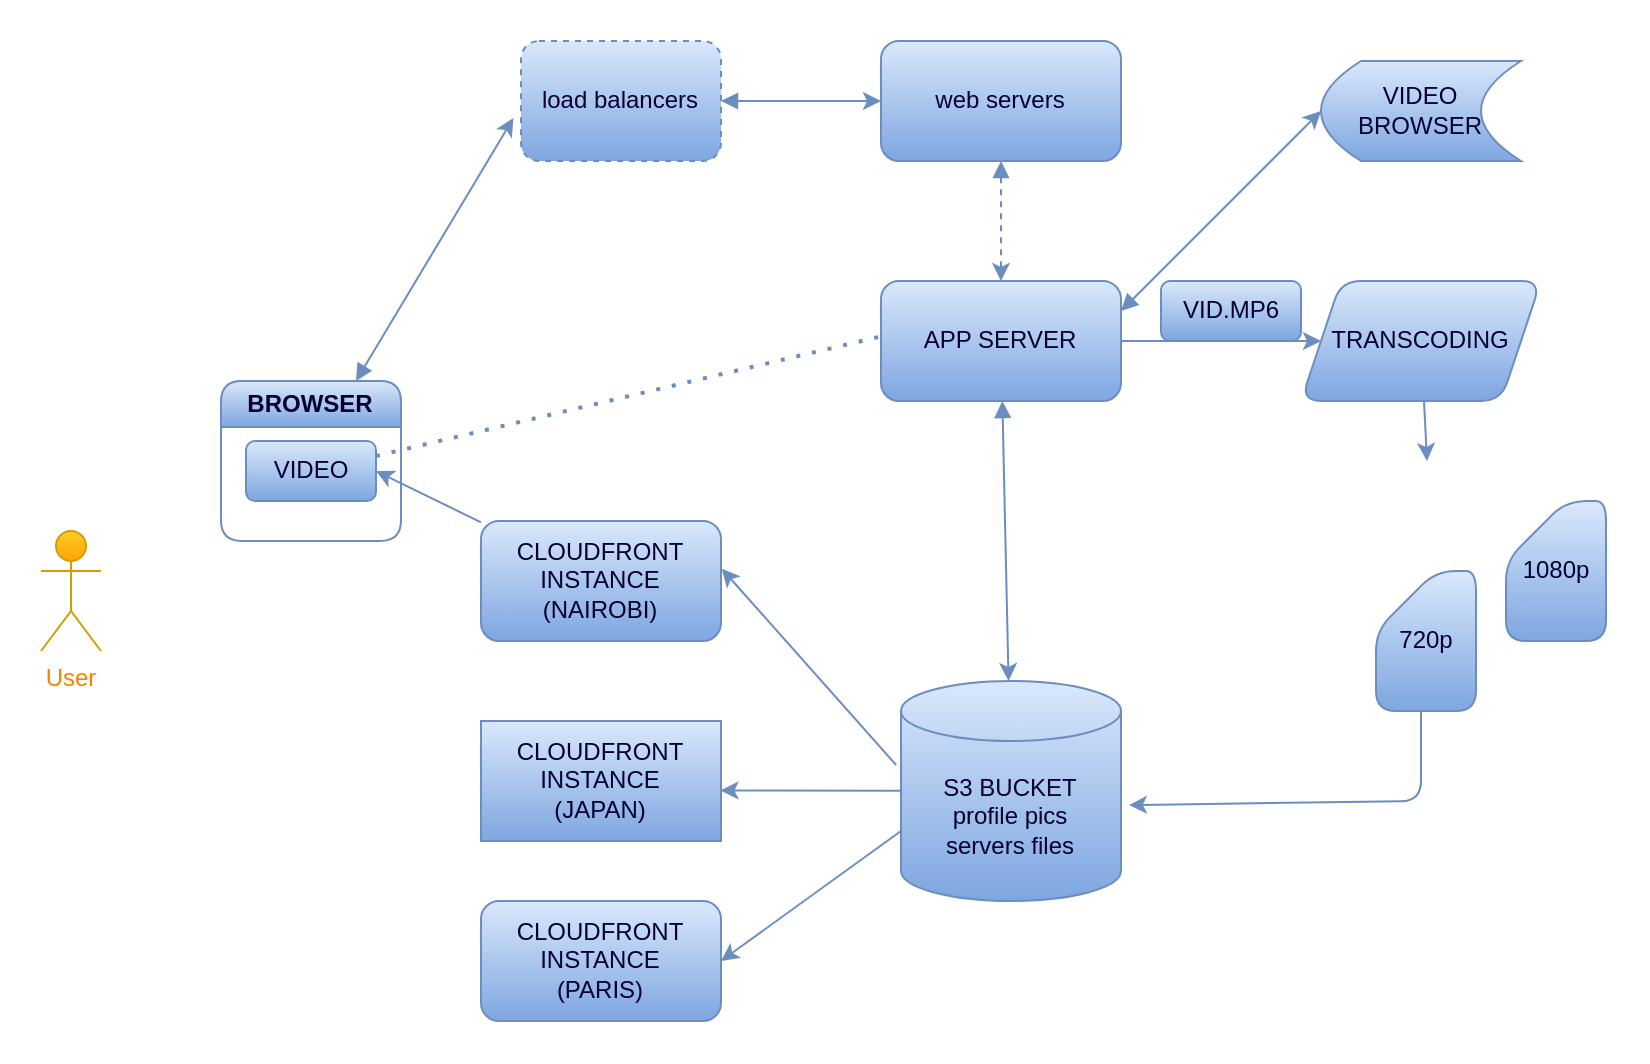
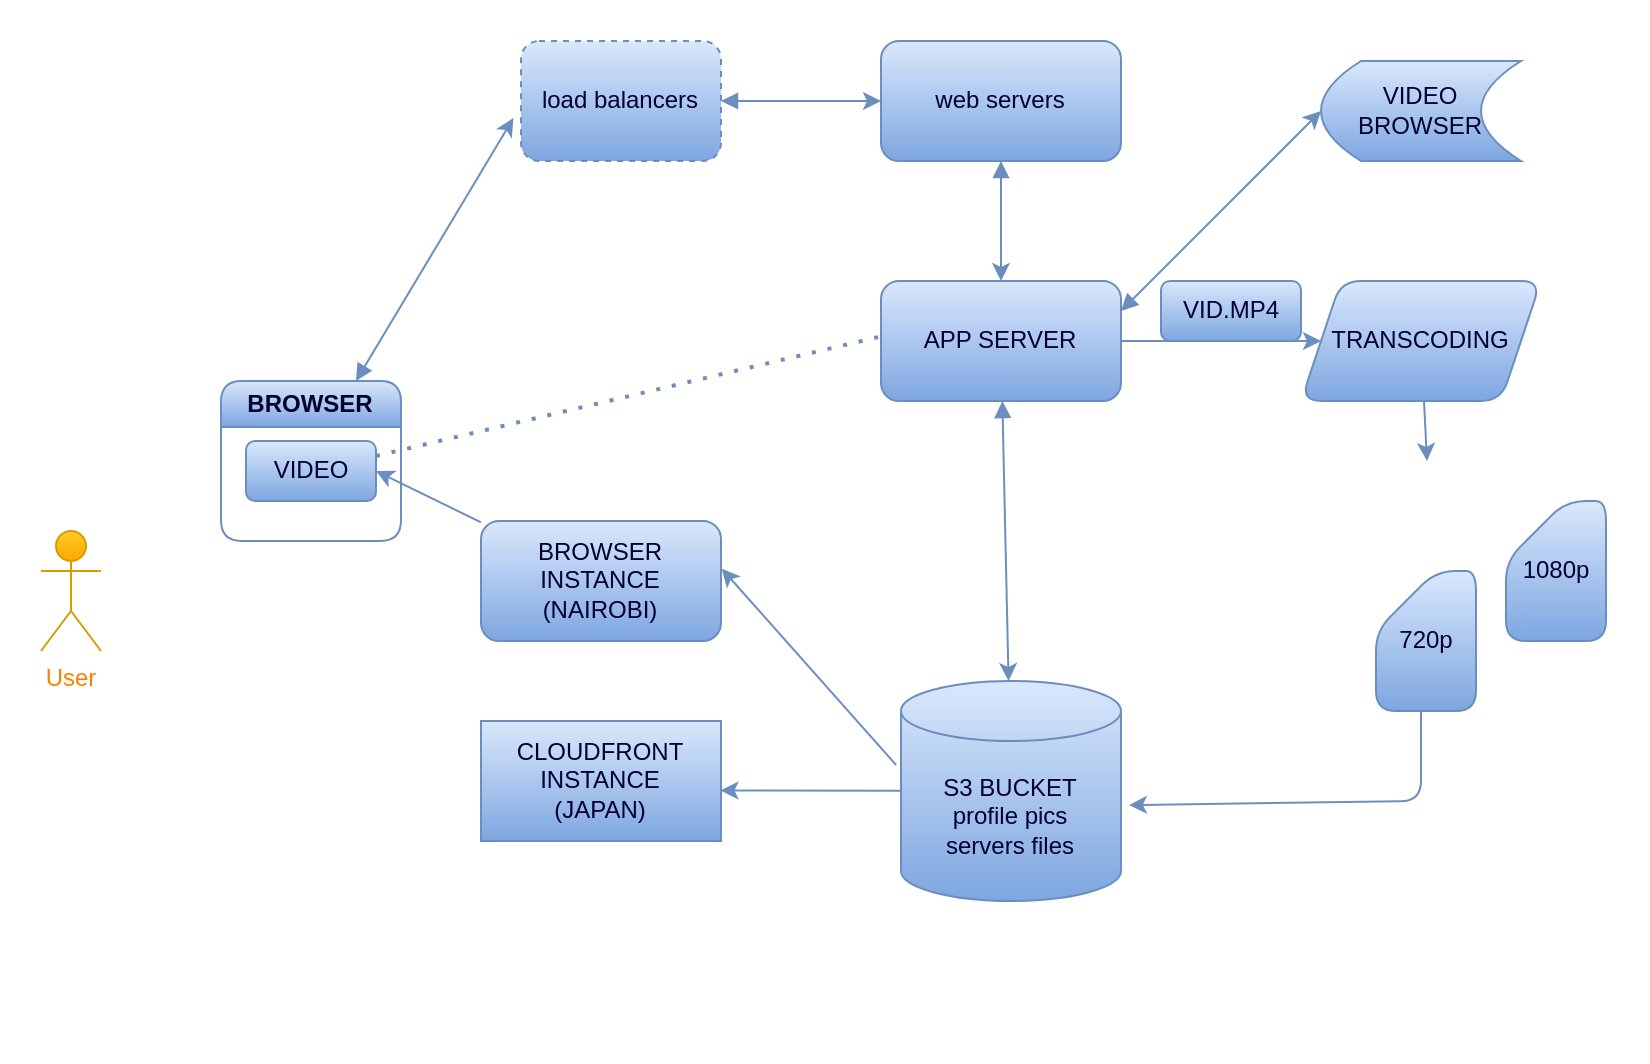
(1001, 221) -> (1001, 221)
(1232, 311) -> (1232, 311)
(601, 581) -> (601, 581)
(817, 892) -> none
(601, 961) -> none
